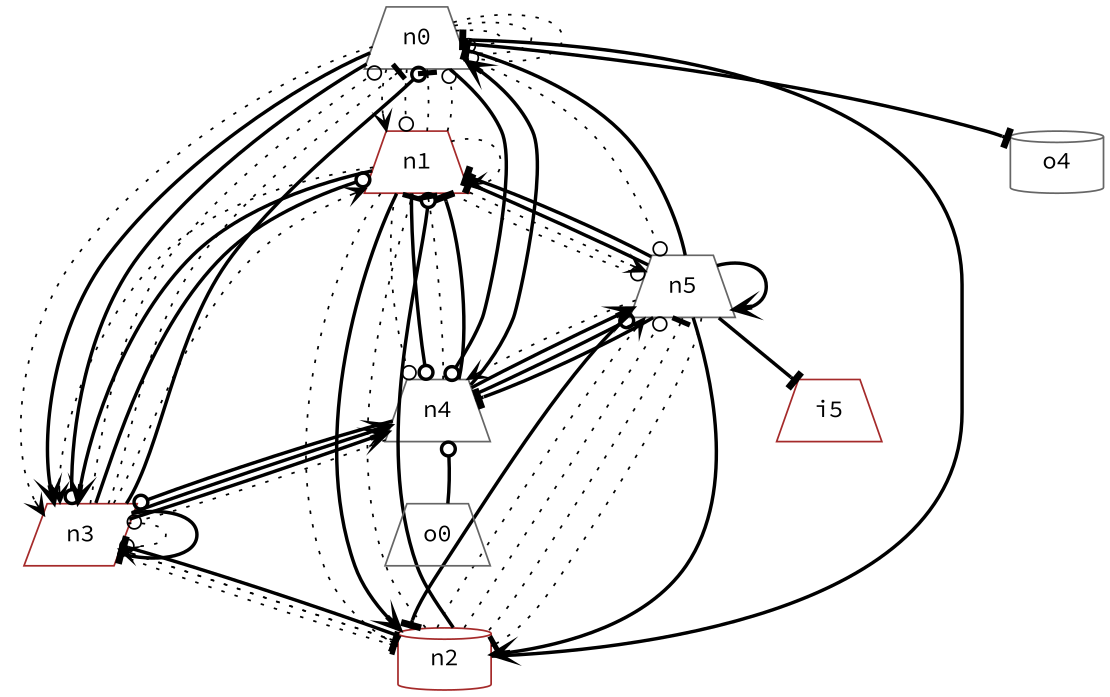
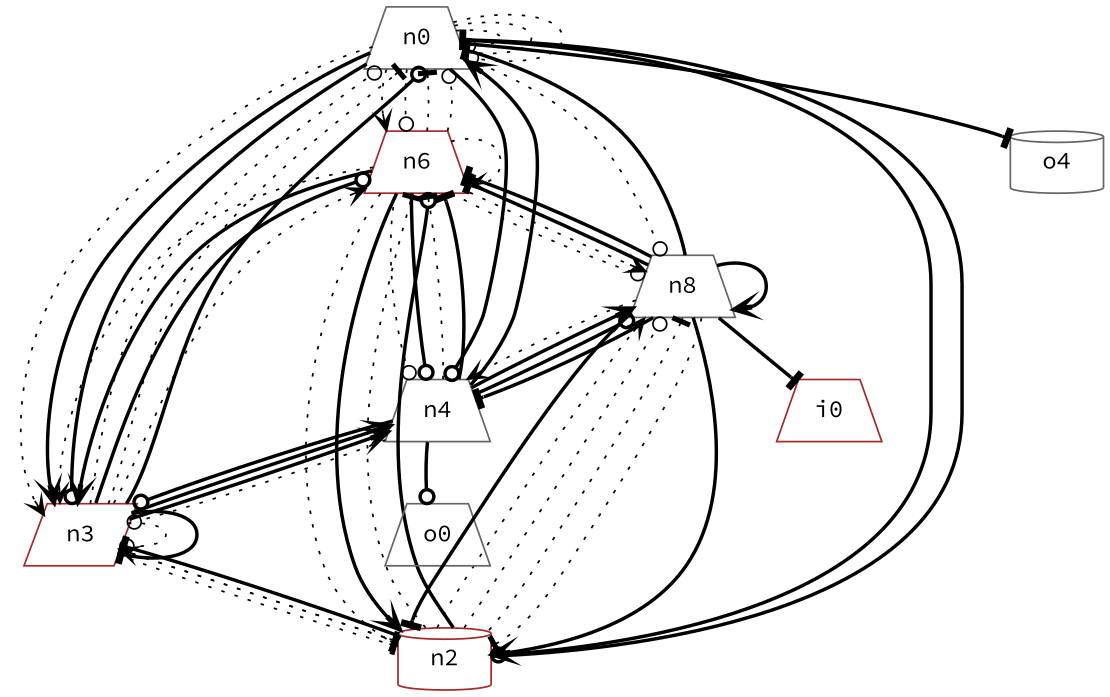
(417, 162) -> (417, 162)
(683, 286) -> (683, 286)
none -> (931, 325)
(829, 411) -> (829, 411)
(449, 480) -> (426, 466)
